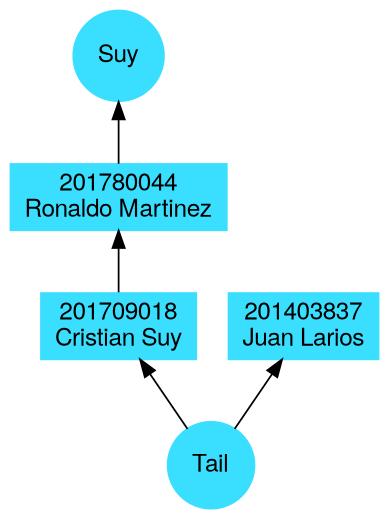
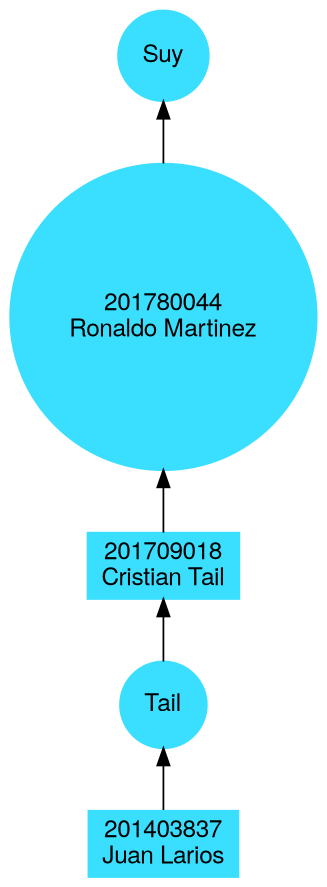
(119, 197) -> (163, 317)
(119, 326) -> (163, 566)
(253, 401) -> (163, 788)
